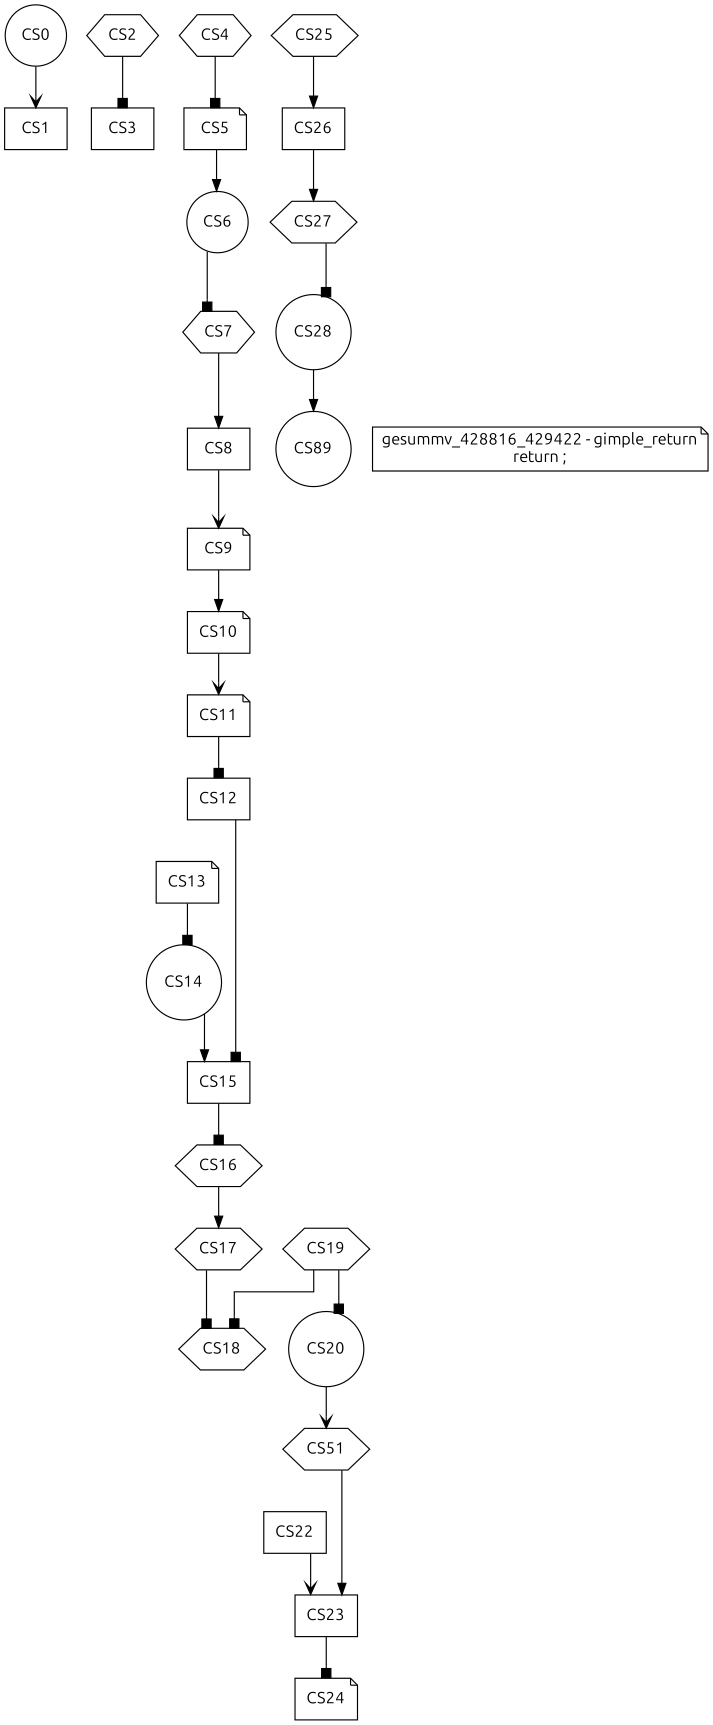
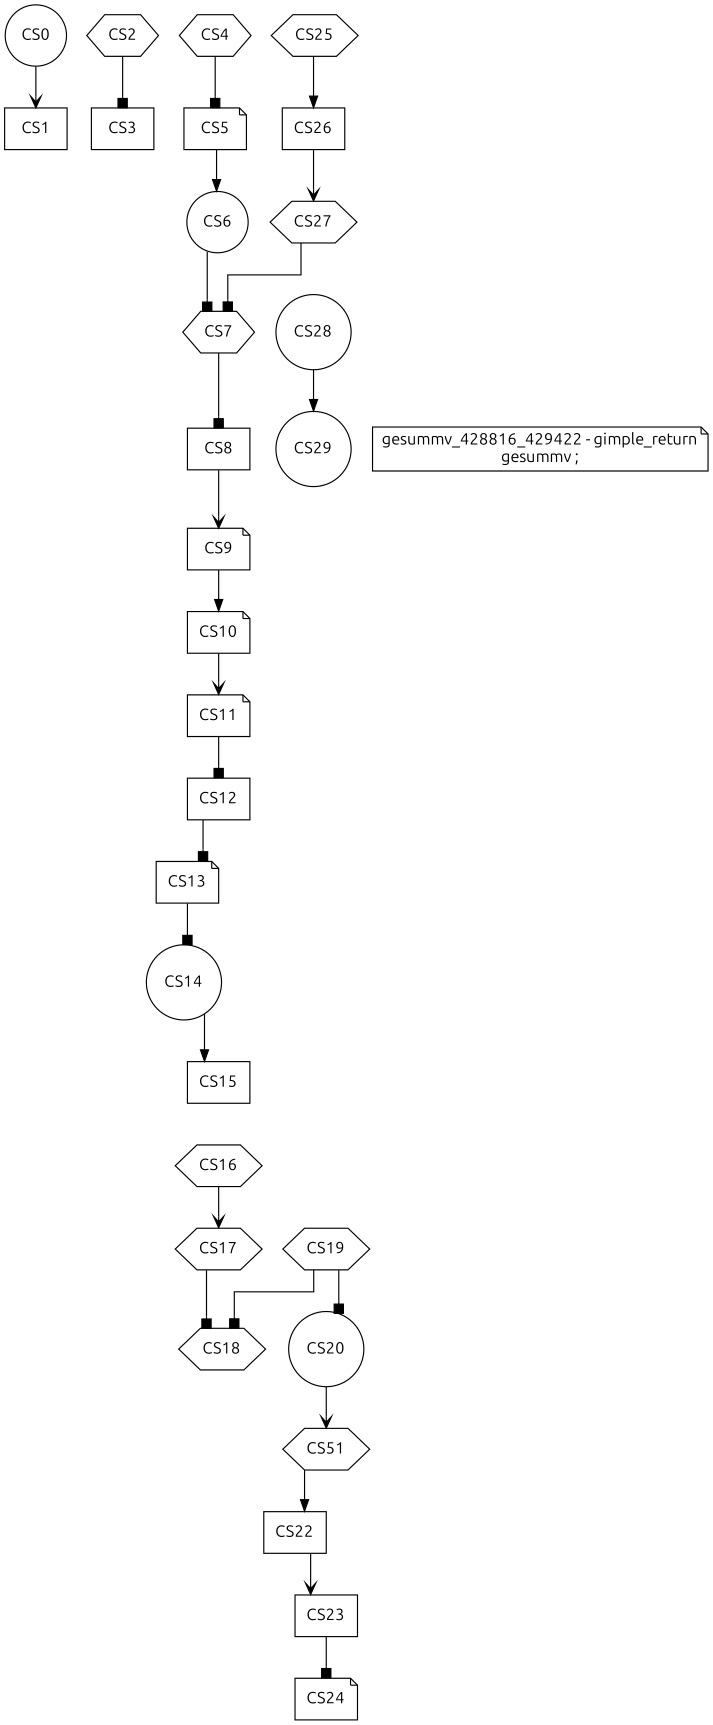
(314, 170) -> (314, 170)
(326, 264) -> (268, 275)
(219, 385) -> (219, 385)
(314, 449) -> (314, 449)
(540, 449) -> (540, 449)
(236, 935) -> (203, 835)
(219, 1118) -> none
(219, 1201) -> (219, 1201)
(342, 1527) -> (305, 1485)
